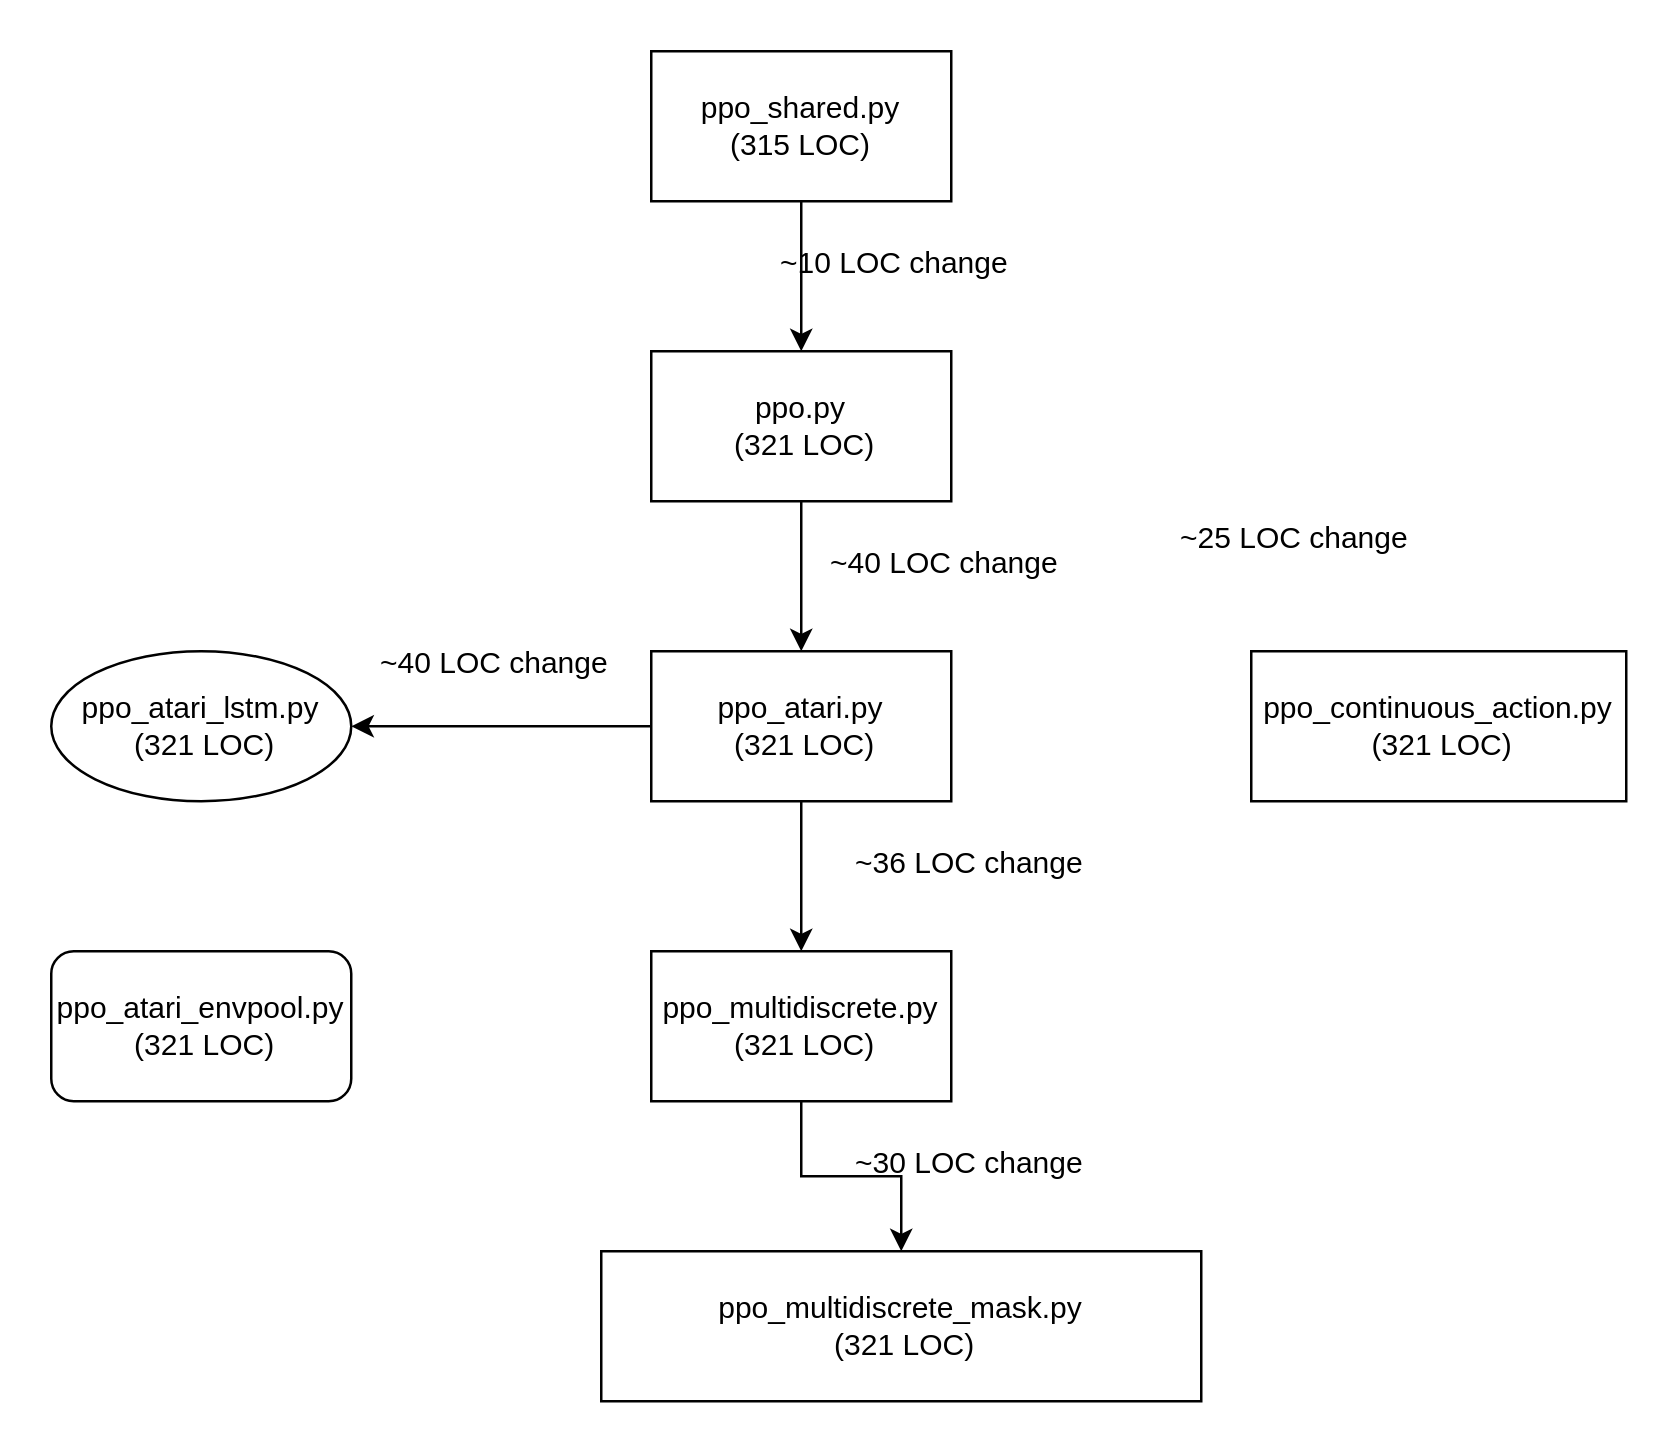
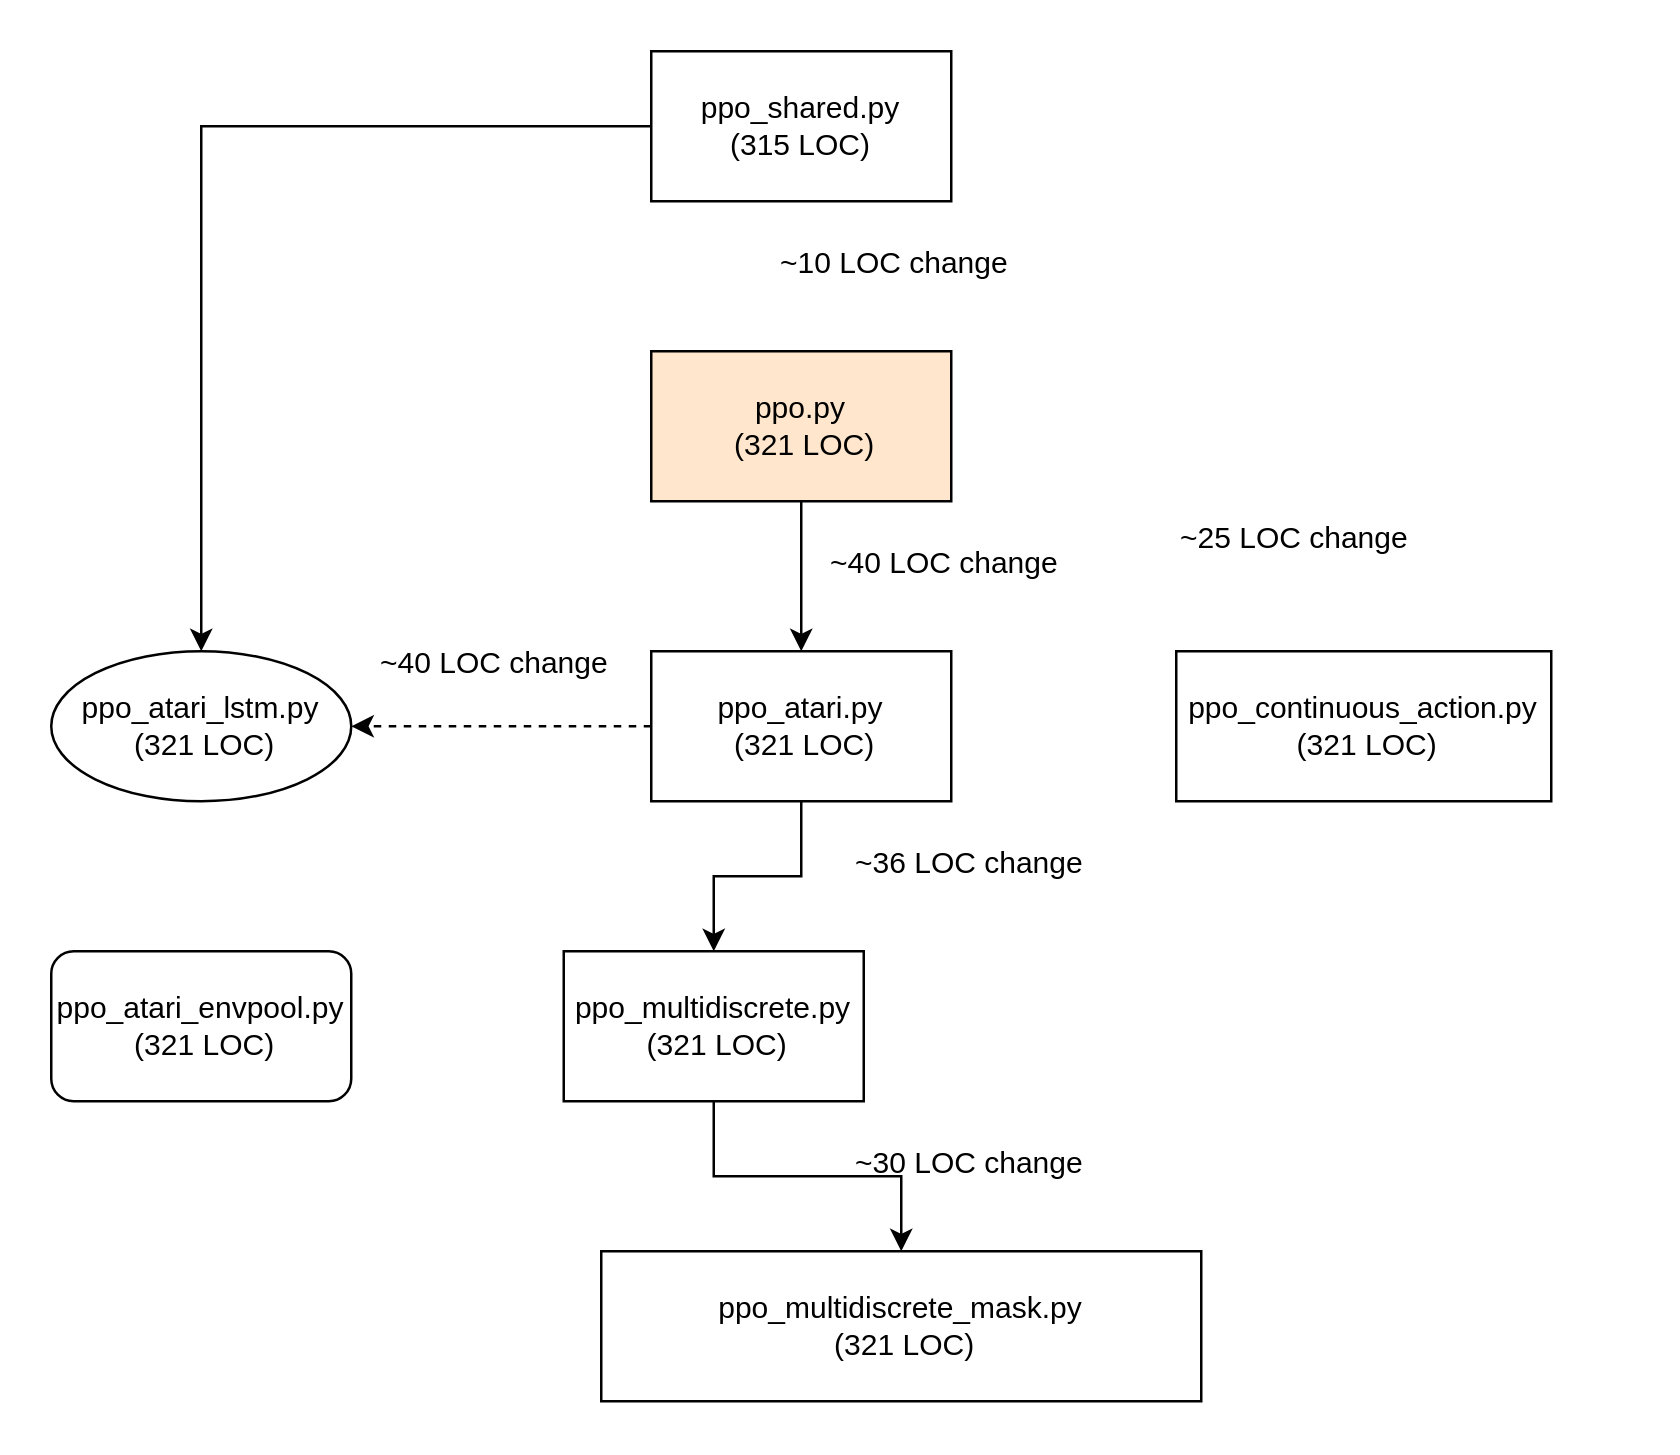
(801, 268) -> (201, 155)
(801, 426) -> (801, 426)
(506, 726) -> (506, 726)
(1439, 726) -> (1364, 726)
(801, 1026) -> (714, 1026)
